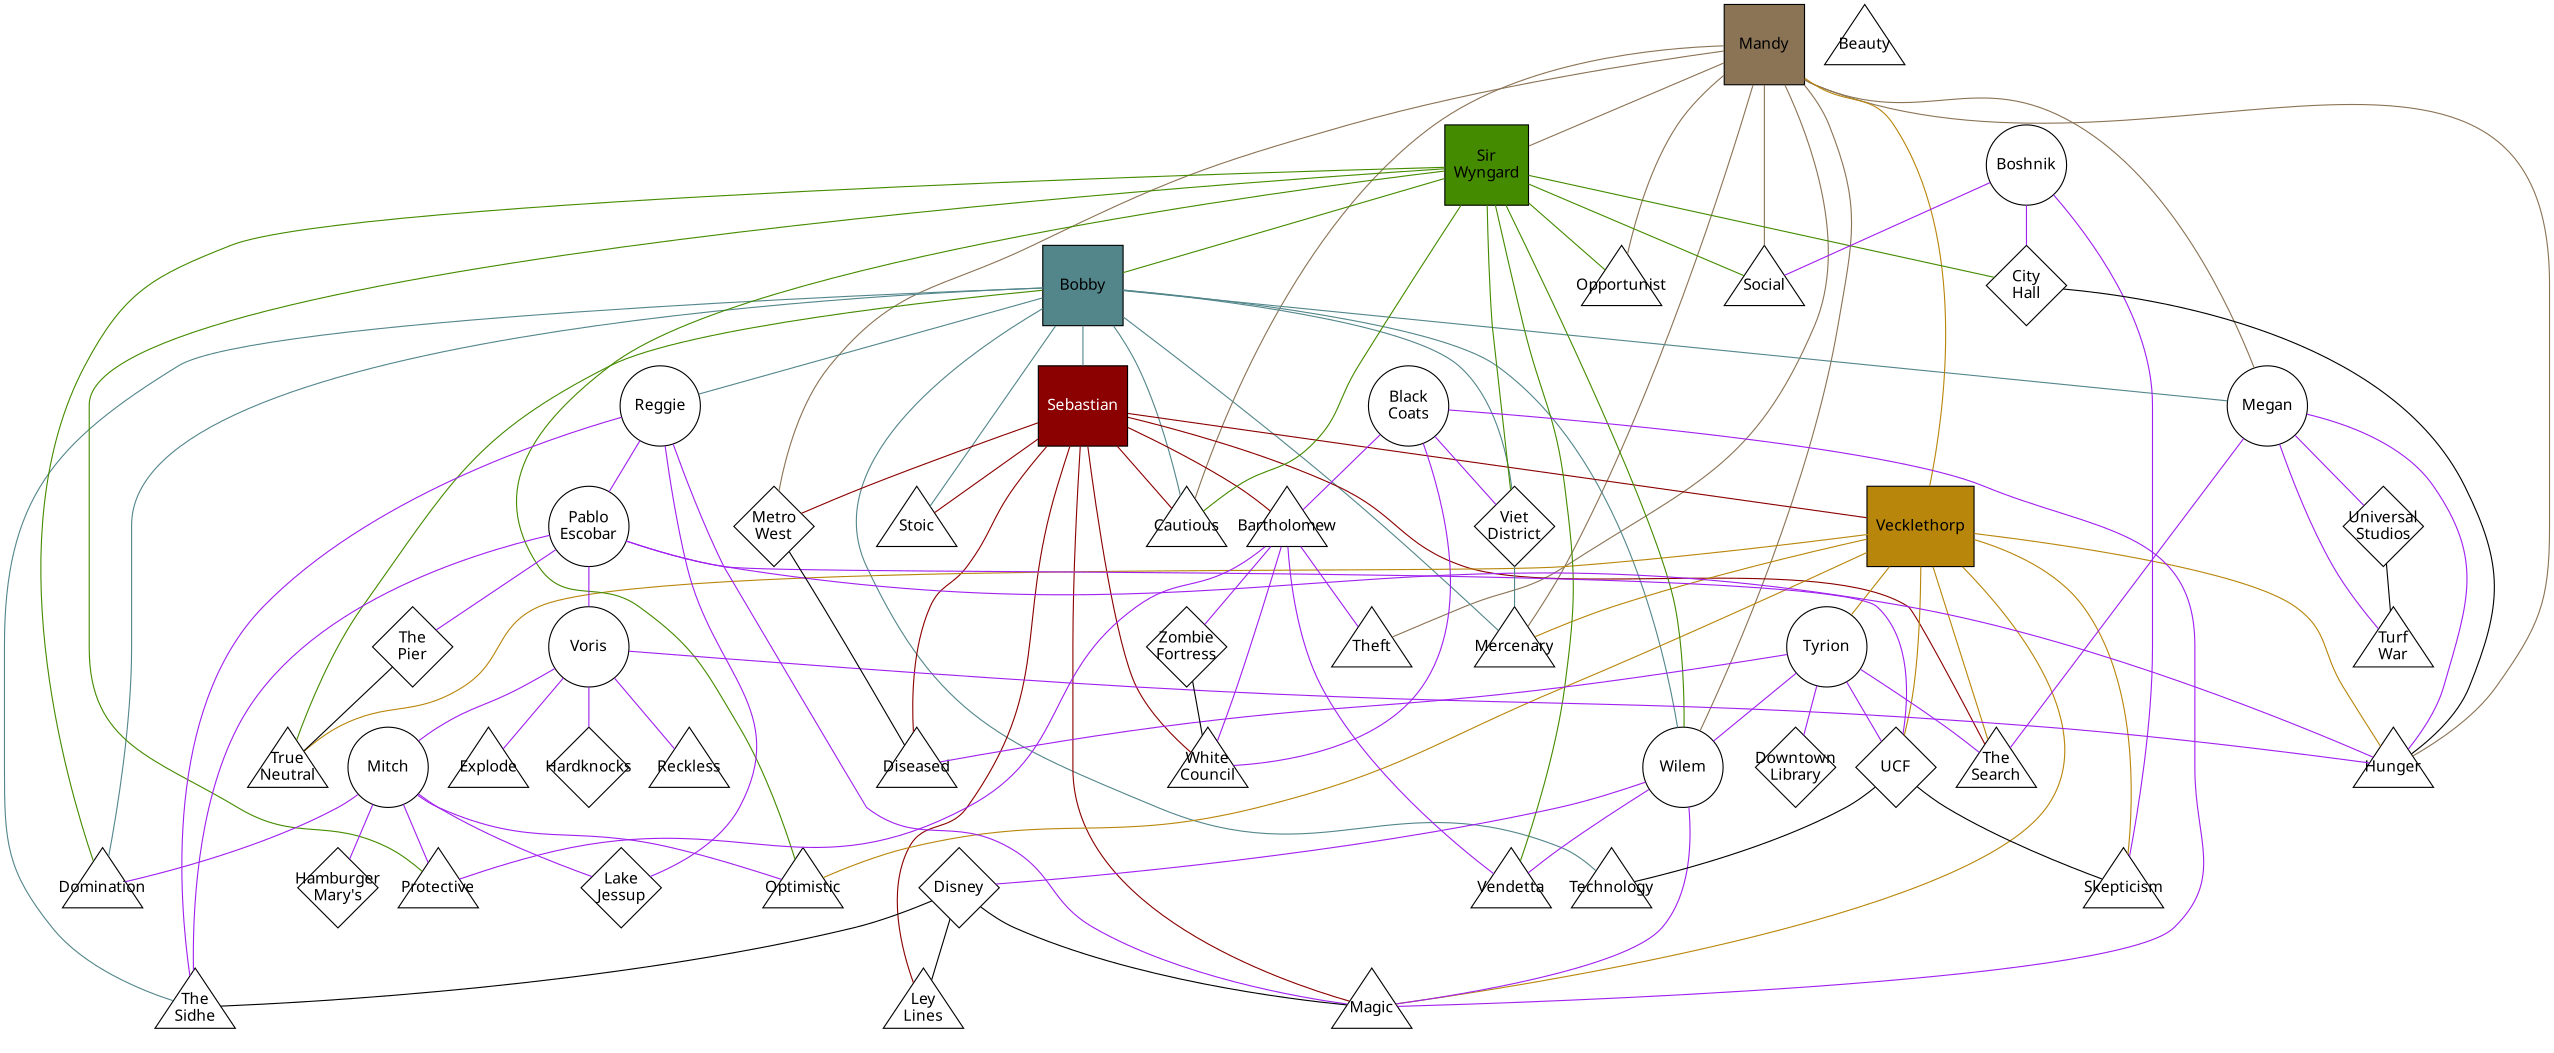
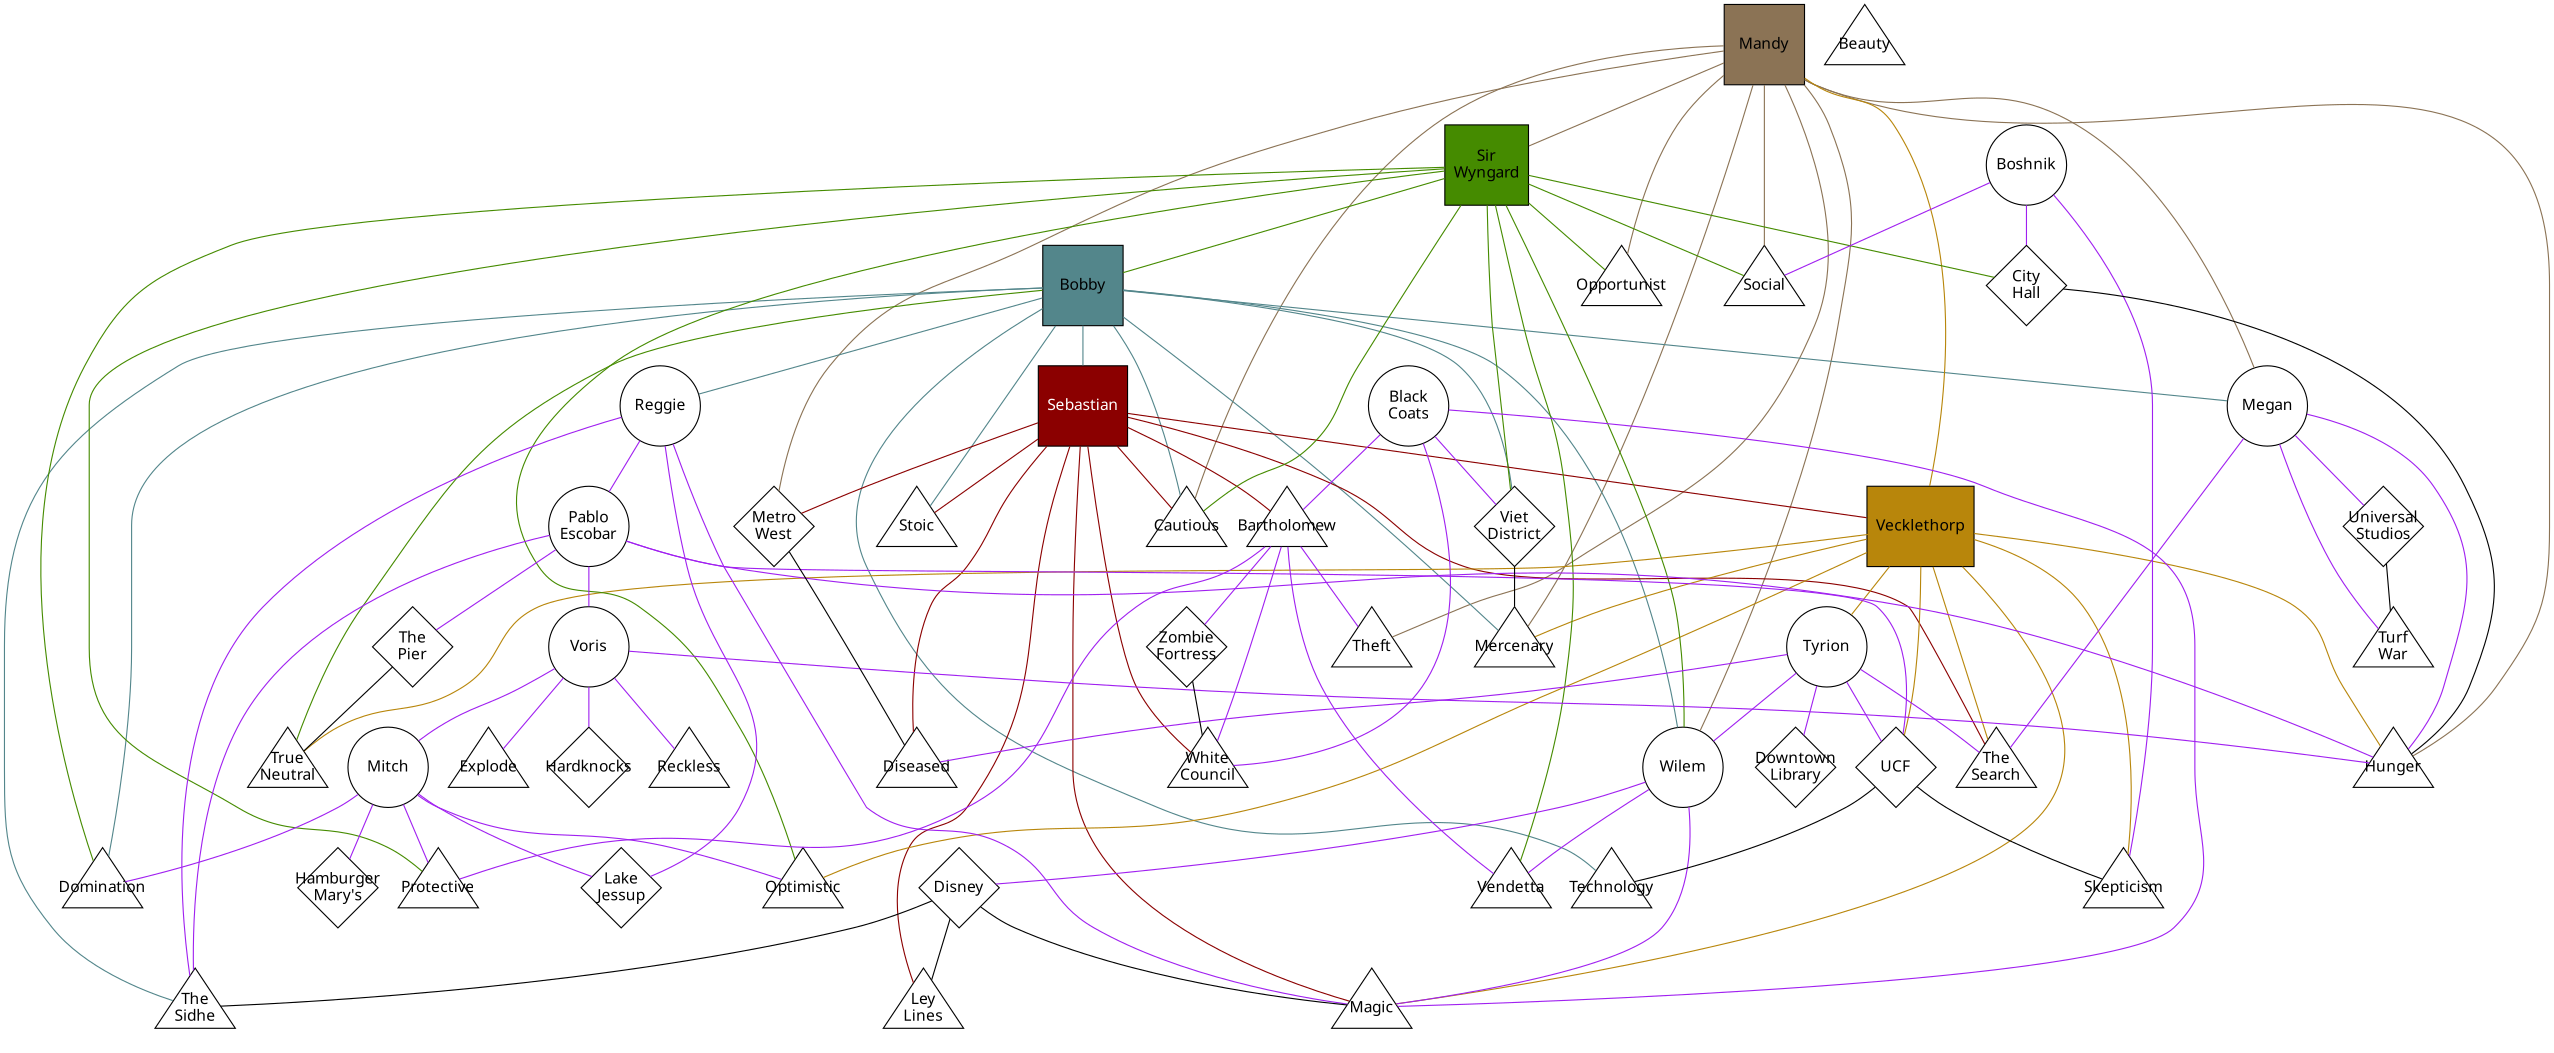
(1515, 586) -> (1515, 586)
